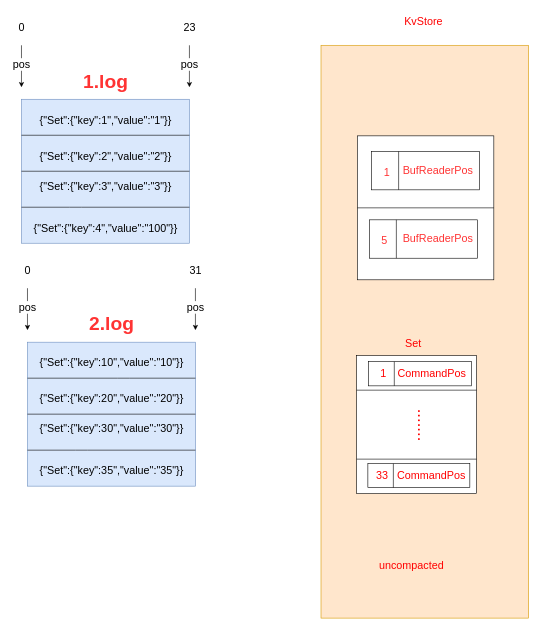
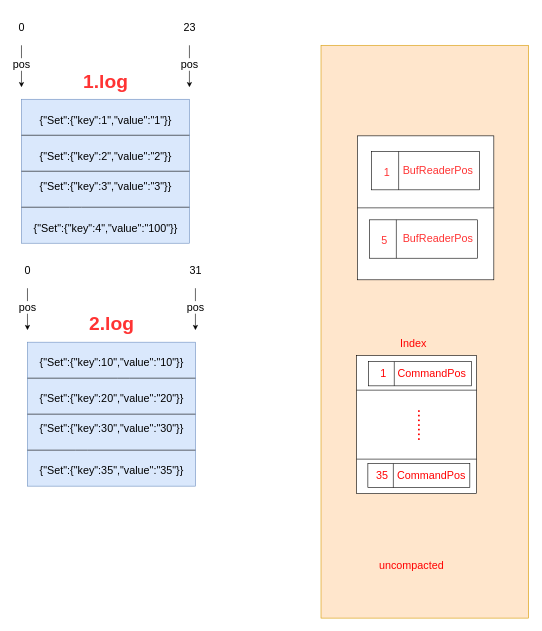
(423, 21) -> none
(413, 344) -> (413, 344)
(382, 476) -> (382, 476)
